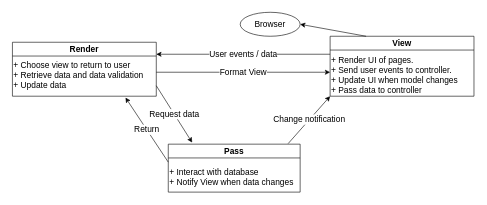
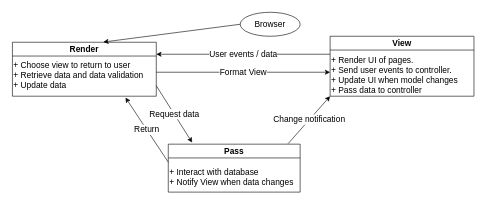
(332, 30) -> none
none -> (174, 33)
